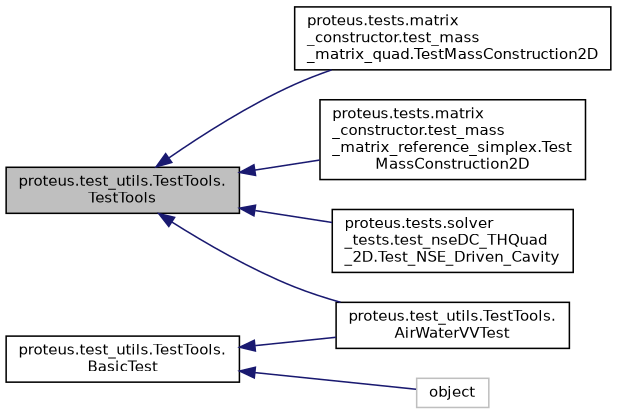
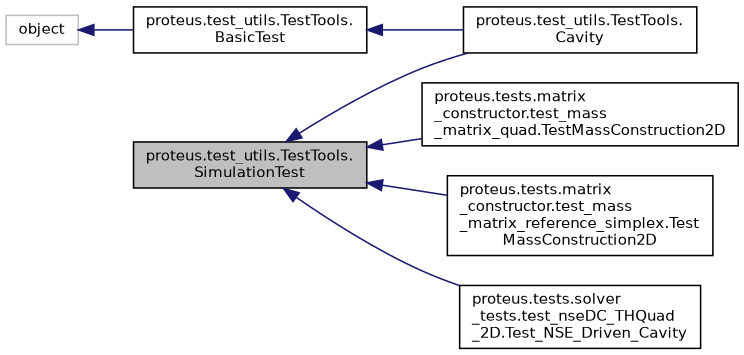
(123, 190) -> (250, 165)
(453, 325) -> (580, 30)
(336, 381) -> (114, 30)
